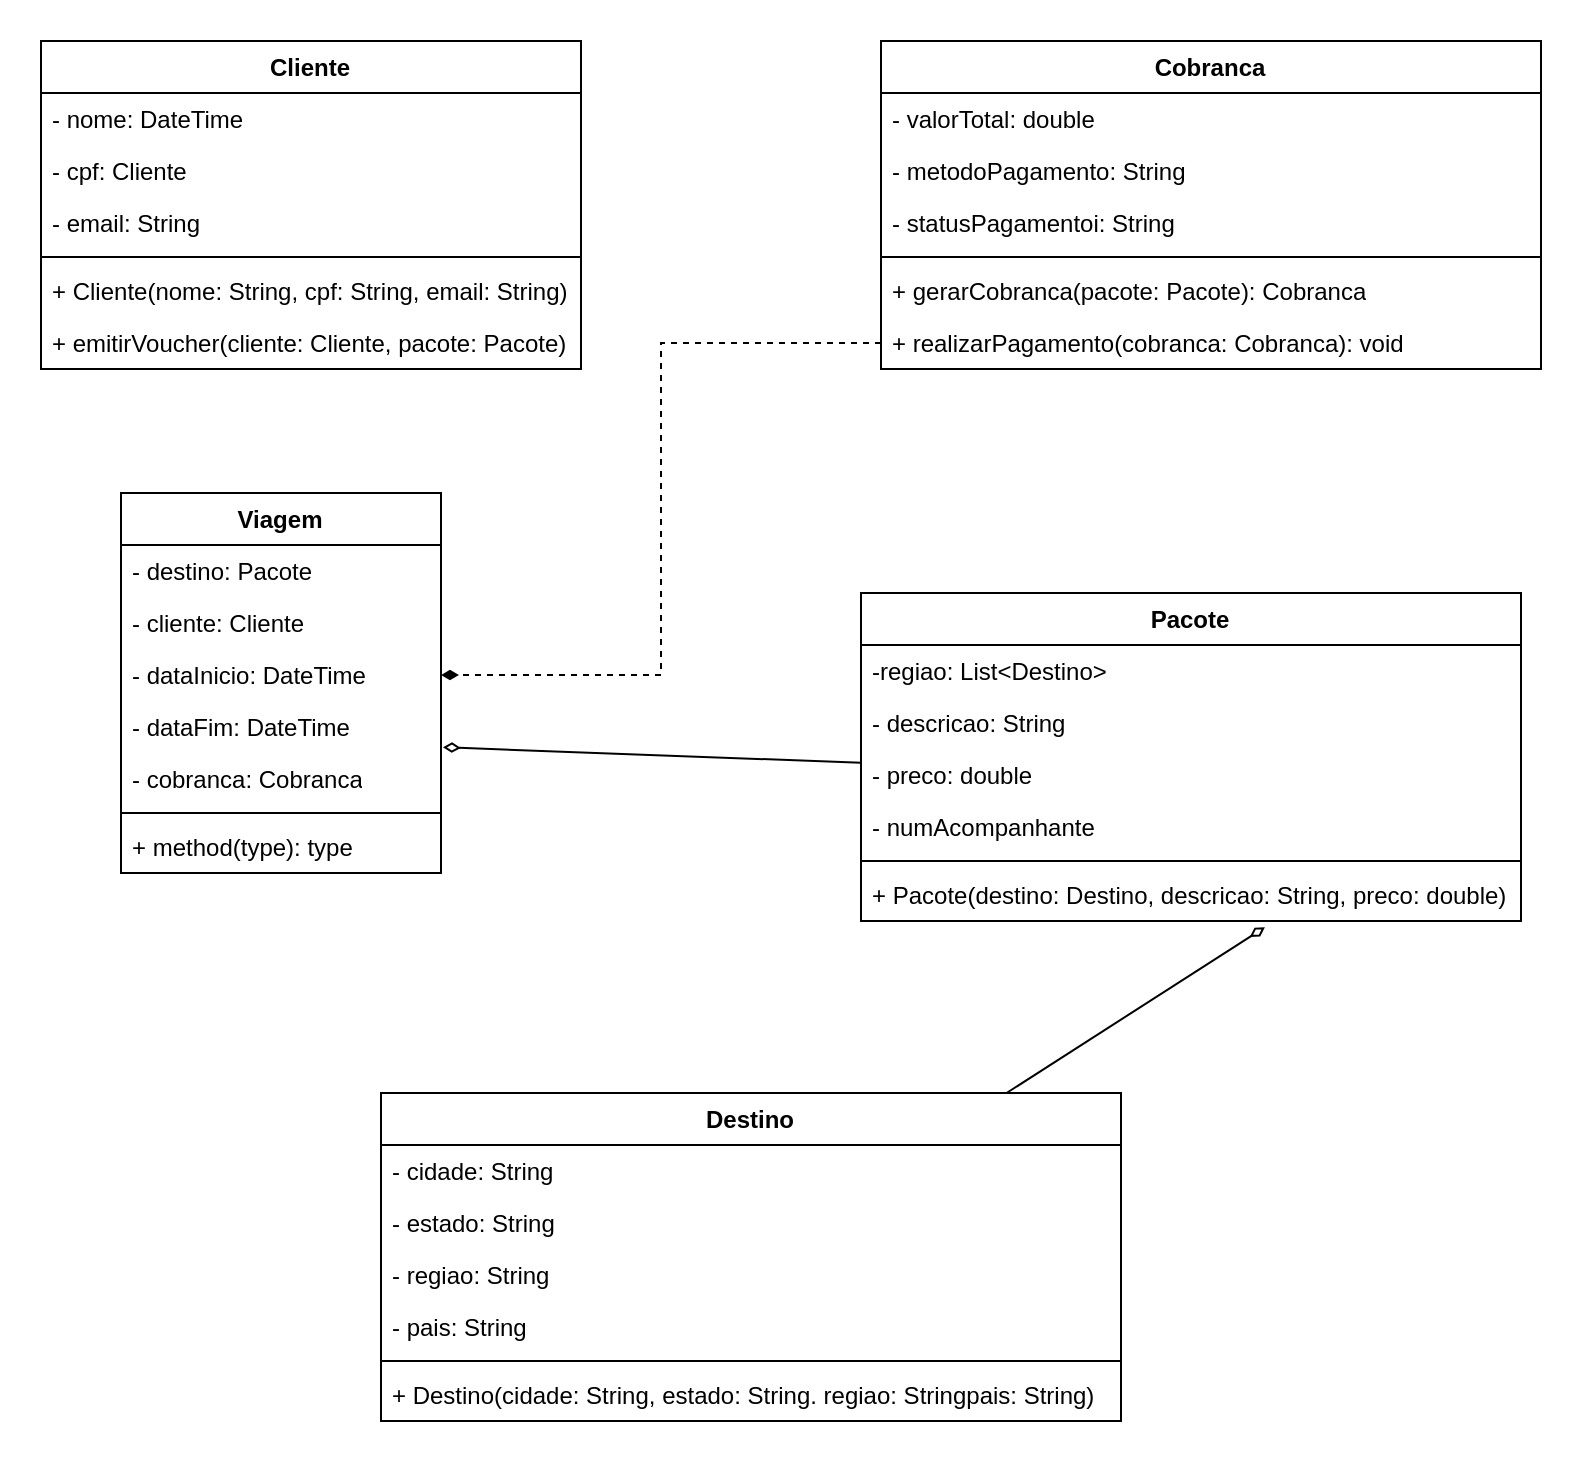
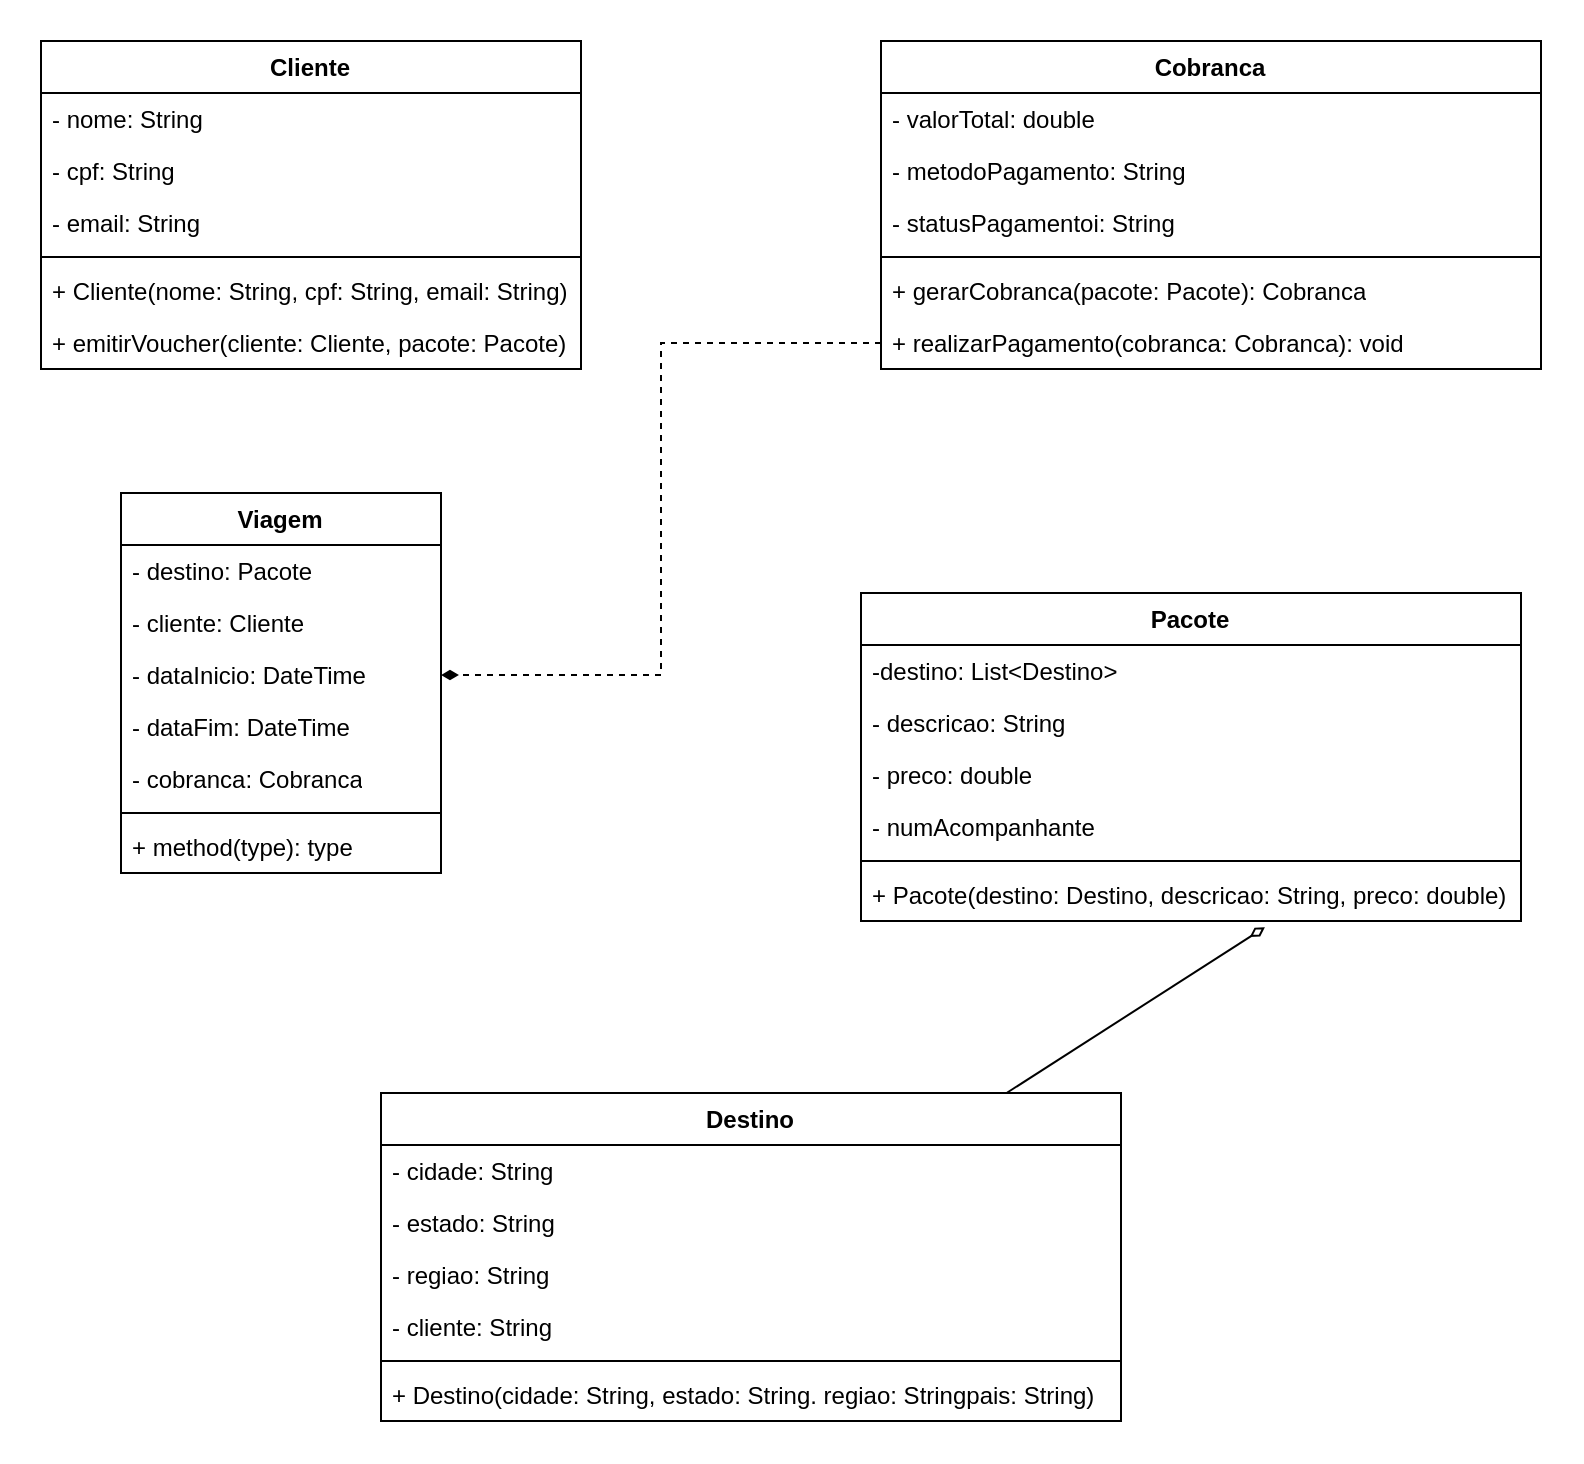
(148, 121) -> (135, 121)
(131, 173) -> (128, 173)
(1005, 673) -> (1012, 673)
(659, 755) -> none
(471, 1329) -> (489, 1329)
